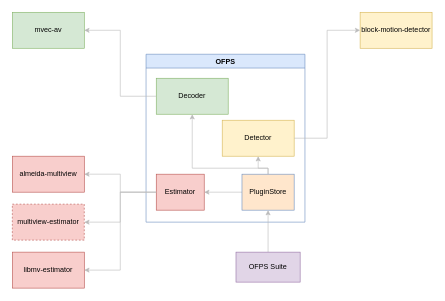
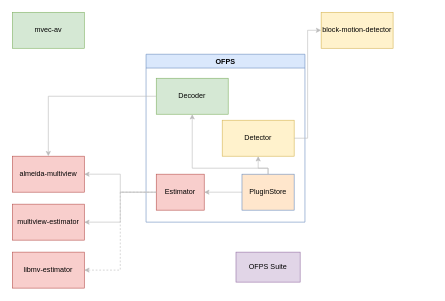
(89, 30) -> (48, 96)
(396, 30) -> (357, 30)
(268, 215) -> none
(48, 222) -> (48, 222)
(120, 263) -> (120, 263)
